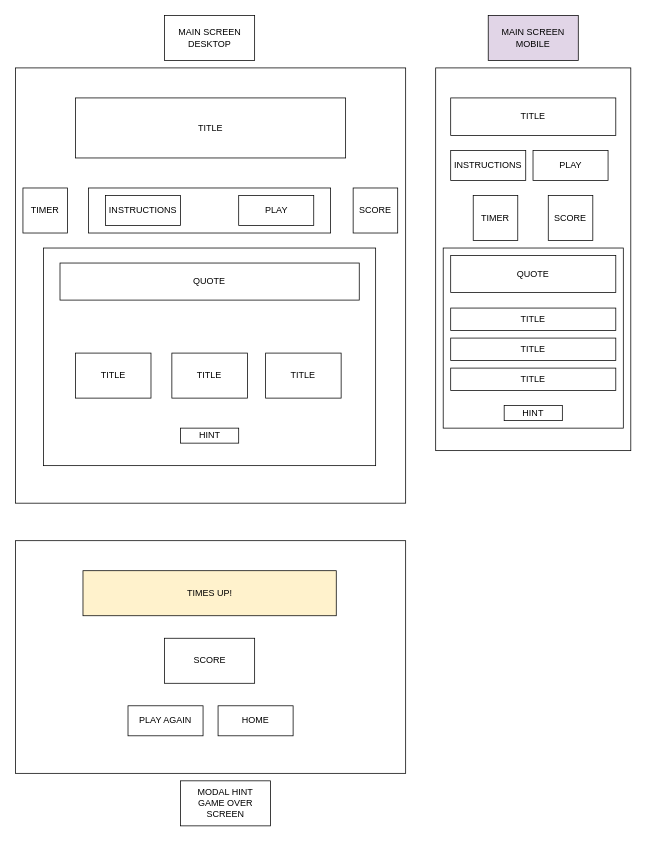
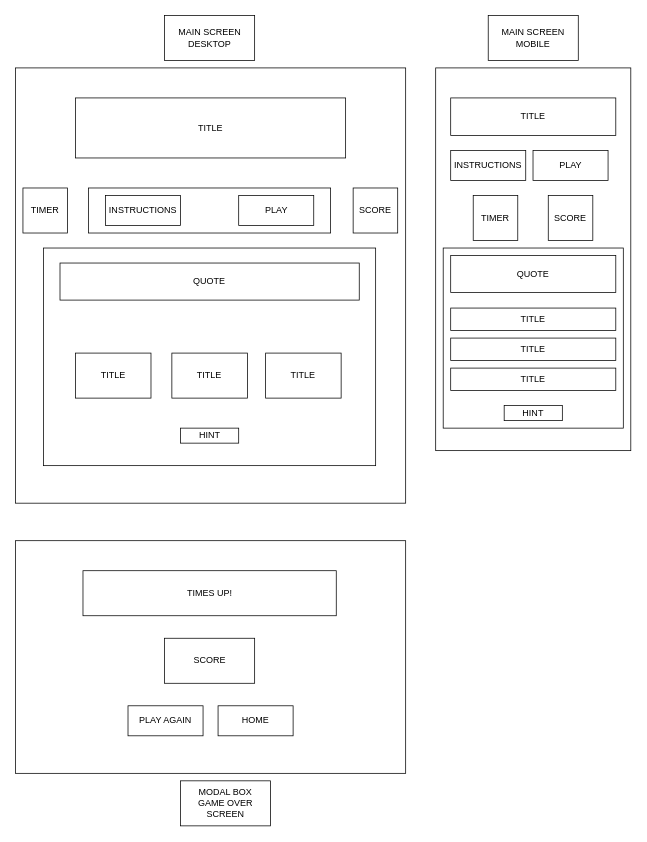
(533, 38) -> (533, 38)
(209, 593) -> (209, 593)
(225, 803) -> (225, 803)
